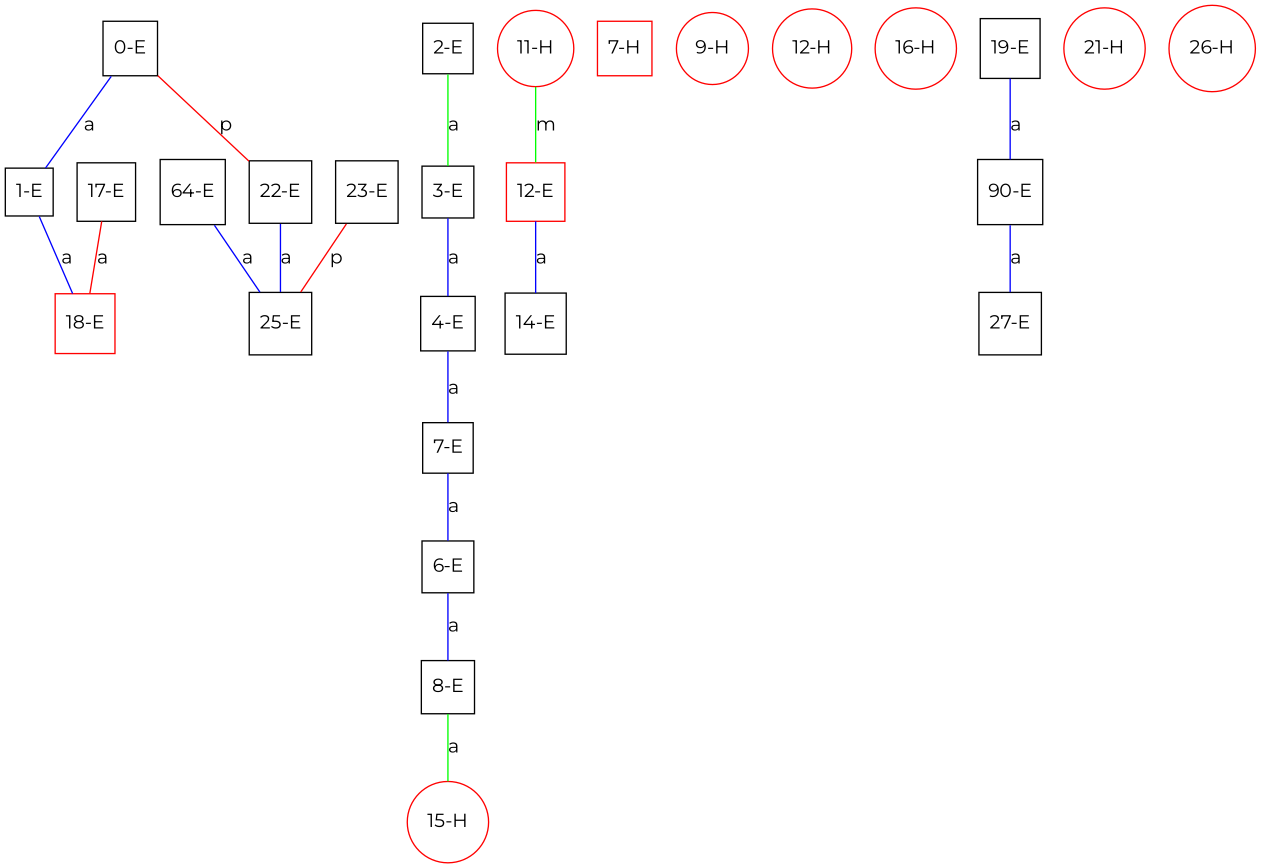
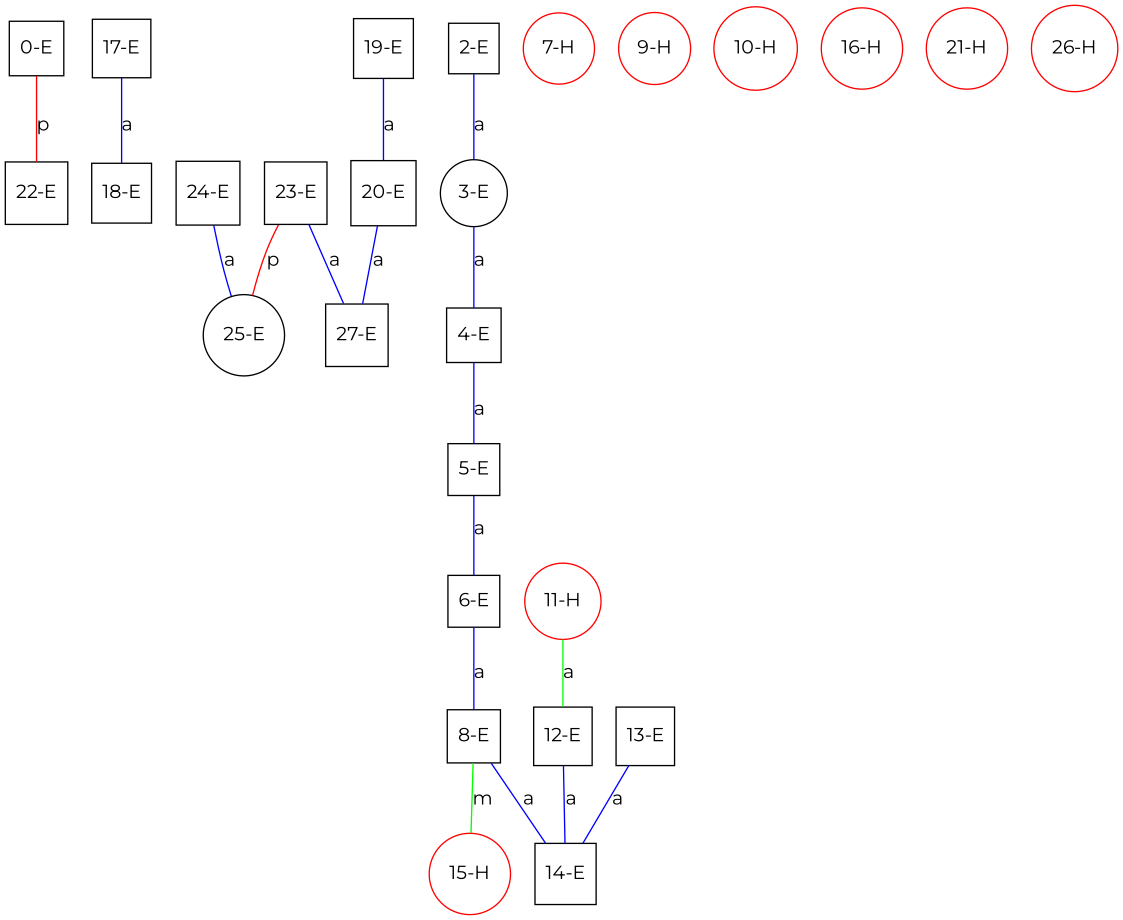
(625, 49) -> (559, 49)
(812, 49) -> (756, 49)
(448, 120) -> (474, 117)
(546, 126) -> (569, 673)
(29, 192) -> none
(193, 192) -> (208, 193)
(448, 192) -> (474, 193)
(536, 192) -> (563, 736)
(1010, 192) -> (383, 193)
(96, 257) -> (122, 120)
(280, 258) -> none
none -> (326, 264)
(85, 324) -> (122, 193)
(280, 324) -> (244, 335)
(448, 448) -> (474, 470)
none -> (645, 736)
(454, 748) -> (483, 799)
none -> (518, 803)
